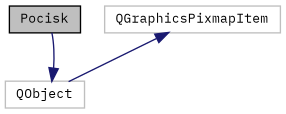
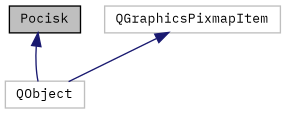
(54, 50) -> (36, 64)
